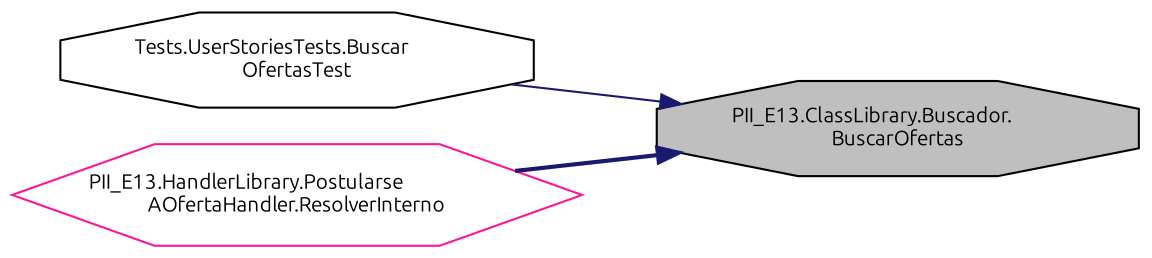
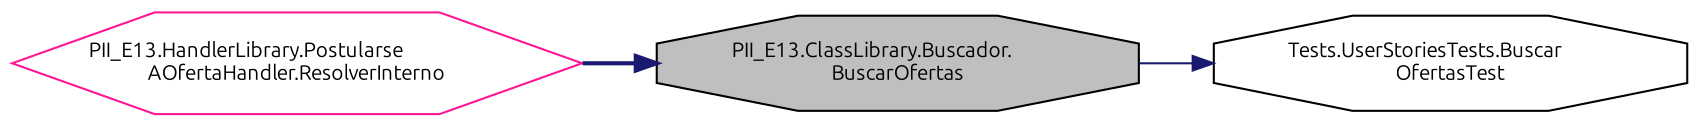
(586, 93) -> (1166, 63)
